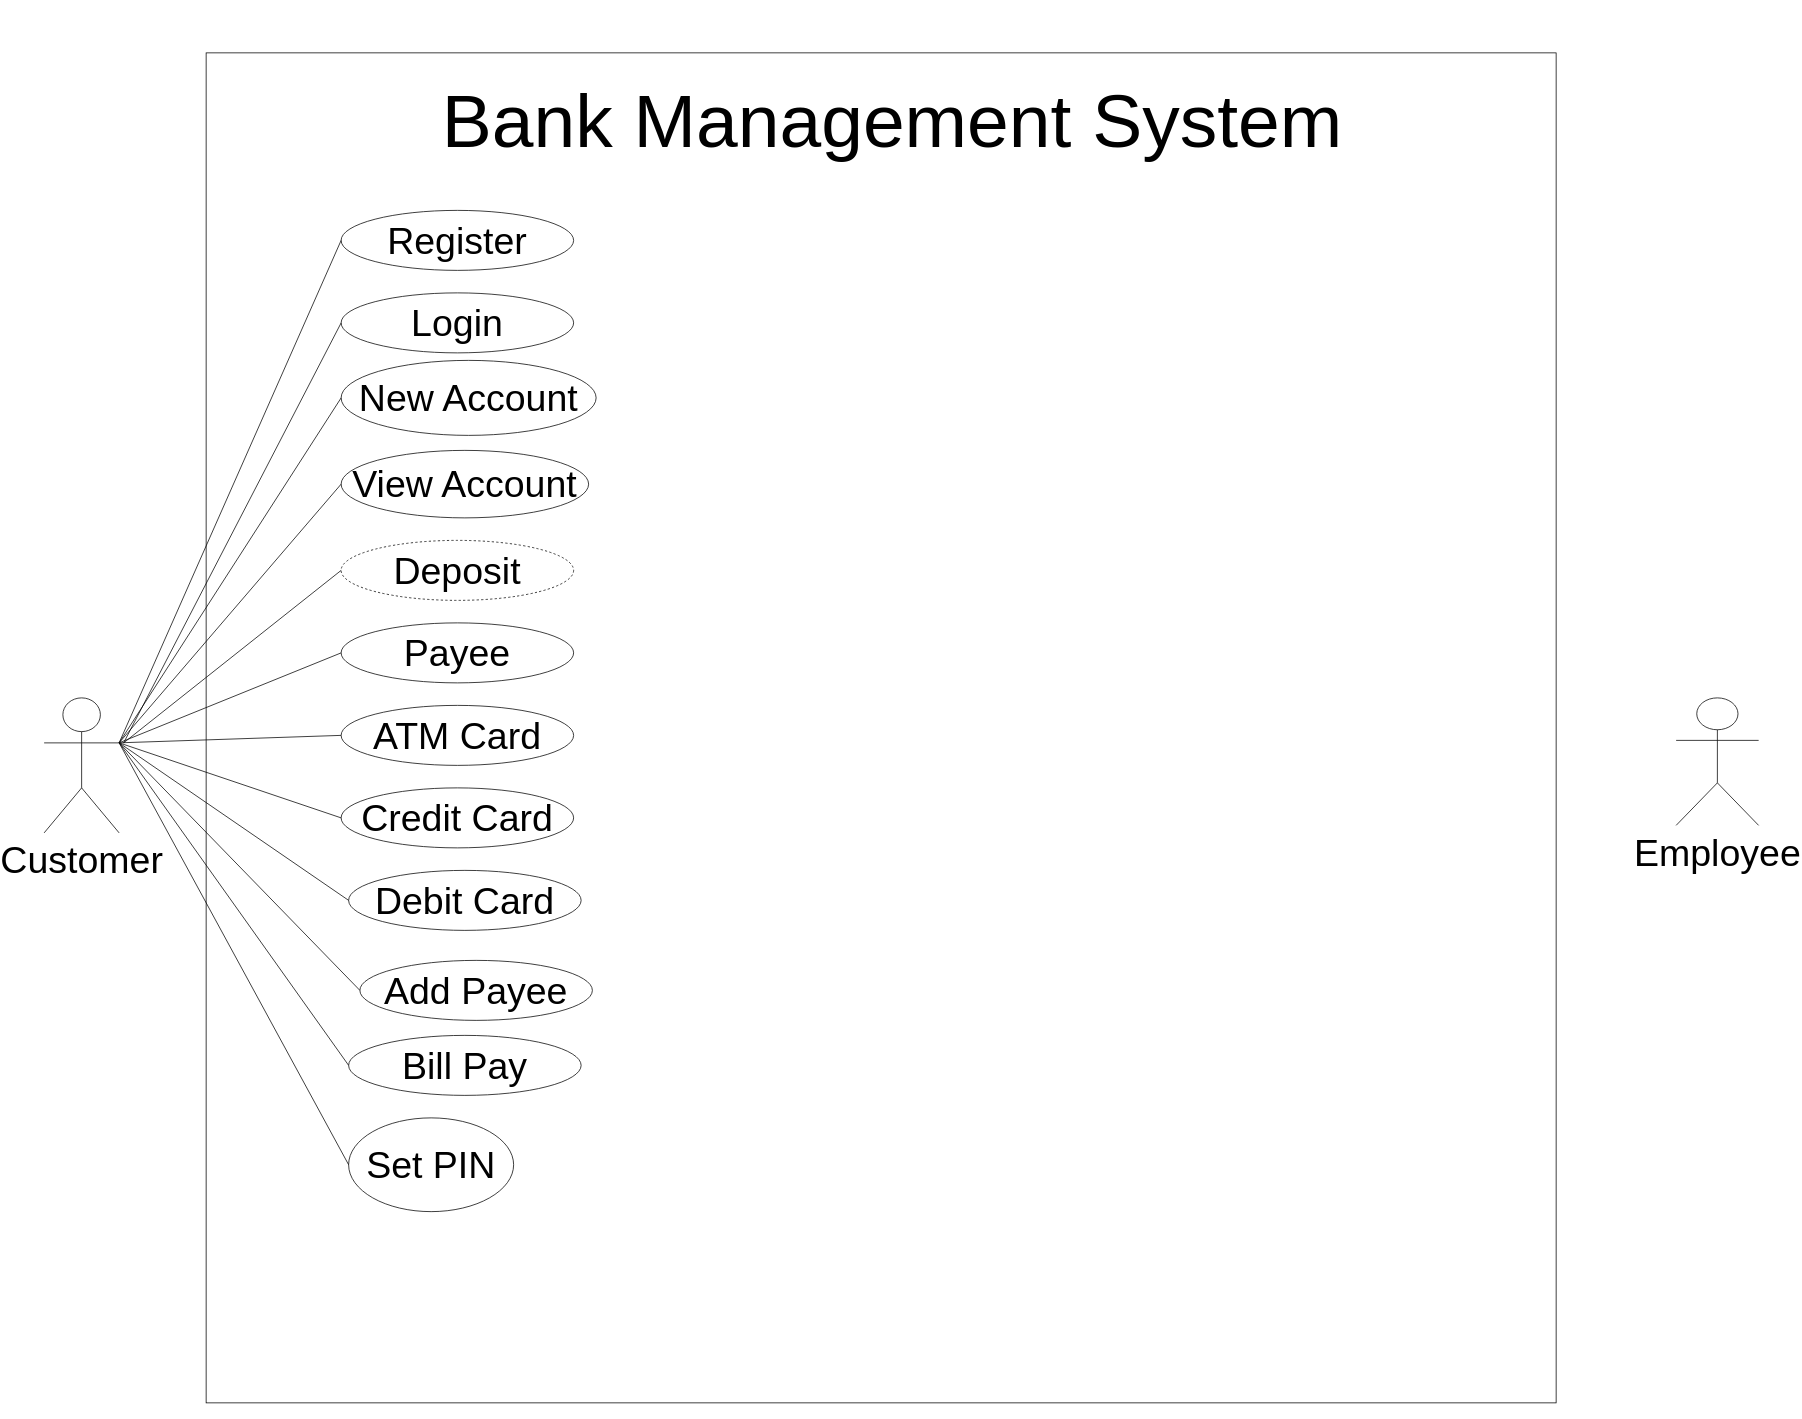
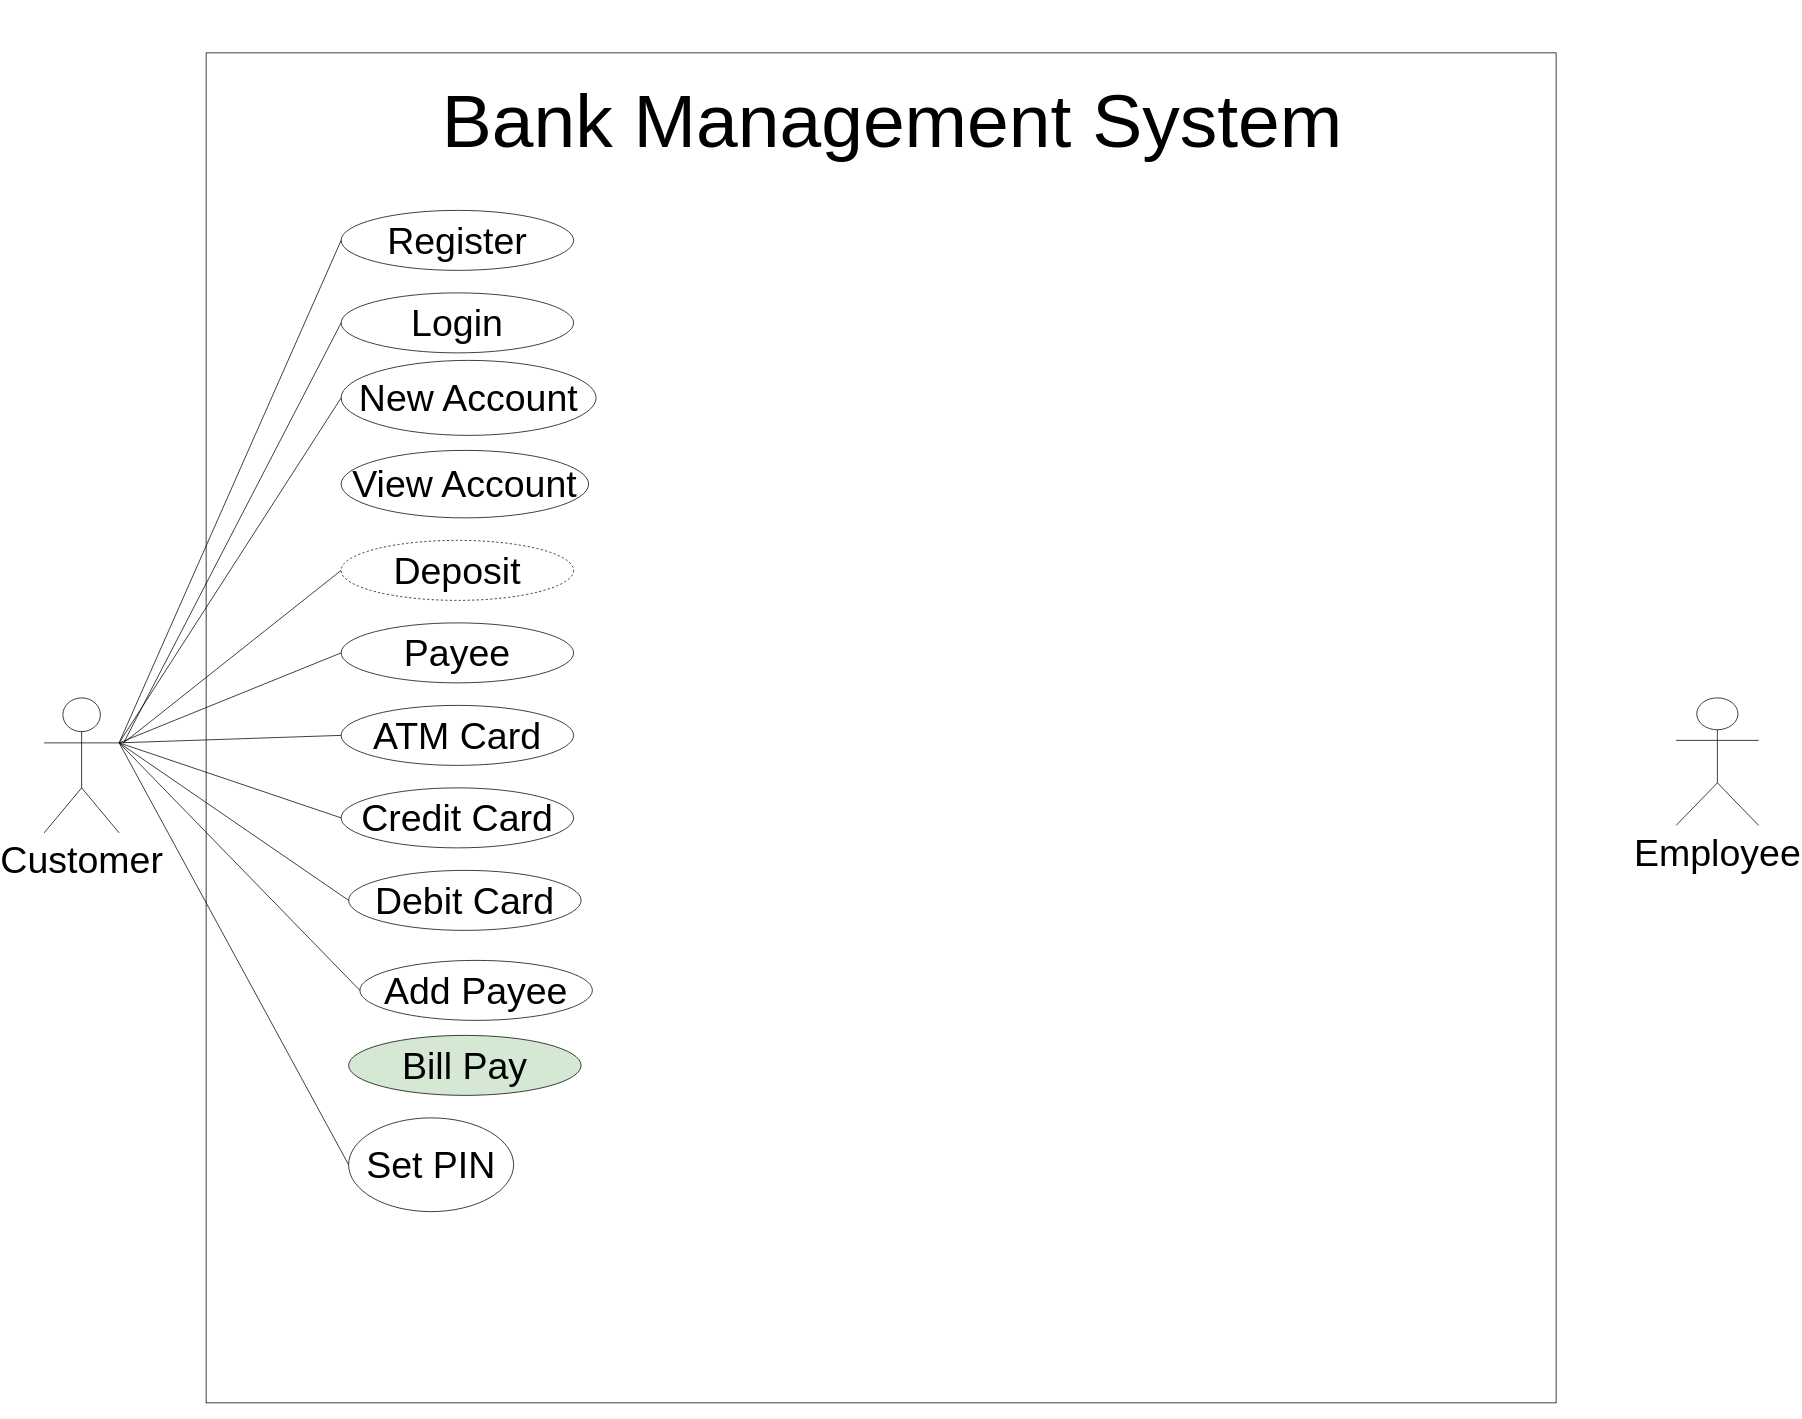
(236, 606) -> none
(237, 909) -> none
(465, 1065) -> (465, 1065)
